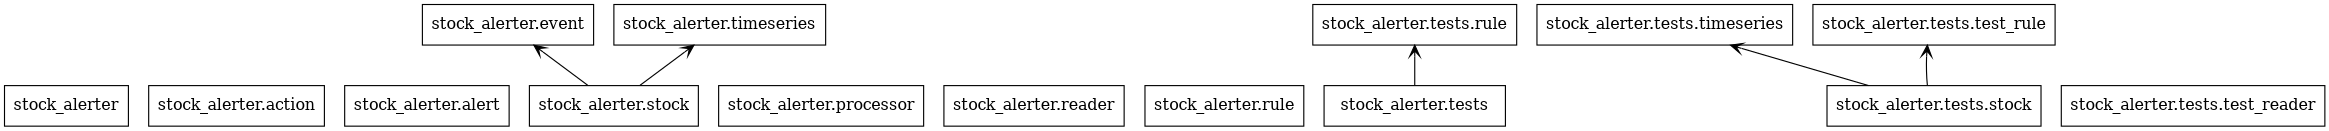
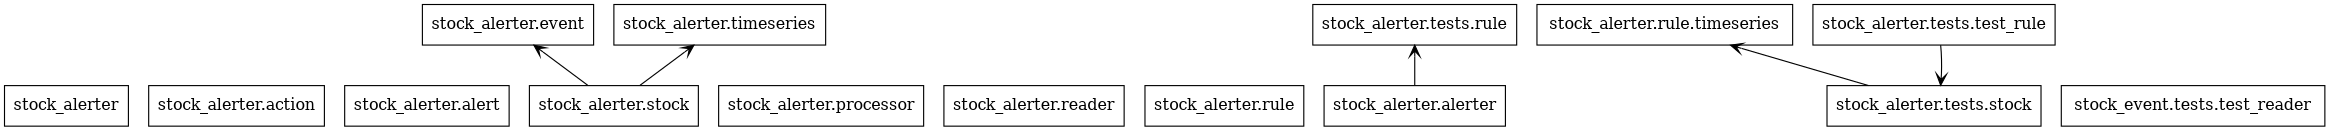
(1665, 25) -> (1665, 25)
(1926, 71) -> (1942, 60)
(1415, 106) -> (1415, 106)
(2193, 106) -> (2193, 106)
